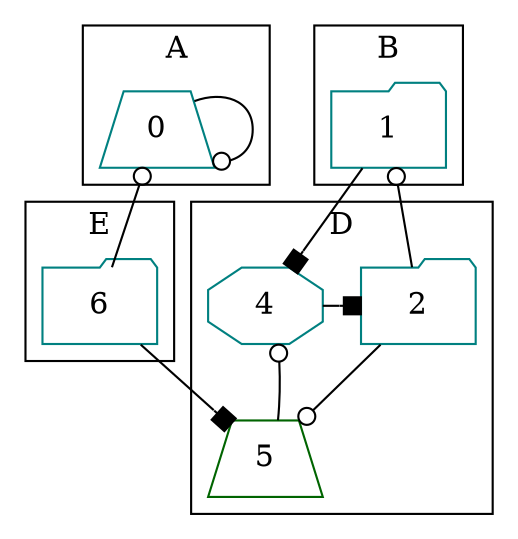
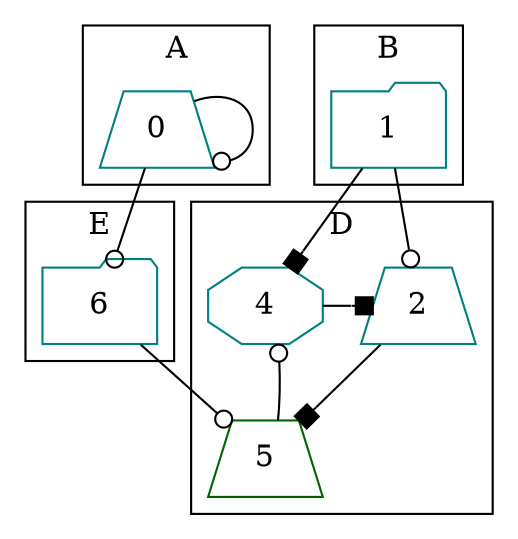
(126, 226) -> (129, 216)
(405, 226) -> (403, 215)
(418, 306) -> (418, 306)
(177, 377) -> (177, 377)
(347, 377) -> (348, 376)
